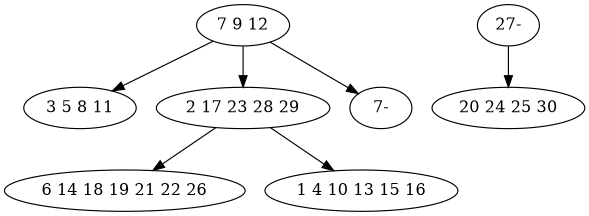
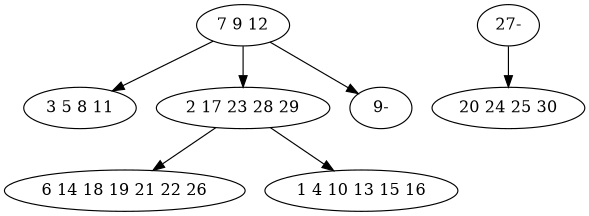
(381, 108) -> (381, 108)
